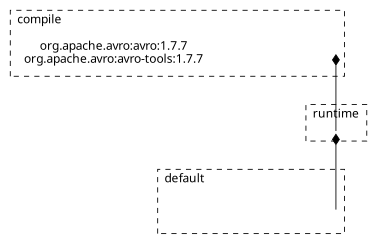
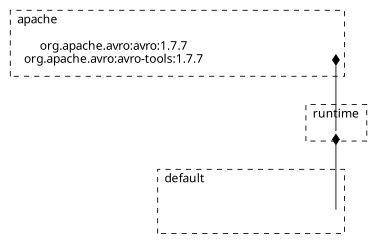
(39, 20) -> (38, 20)
